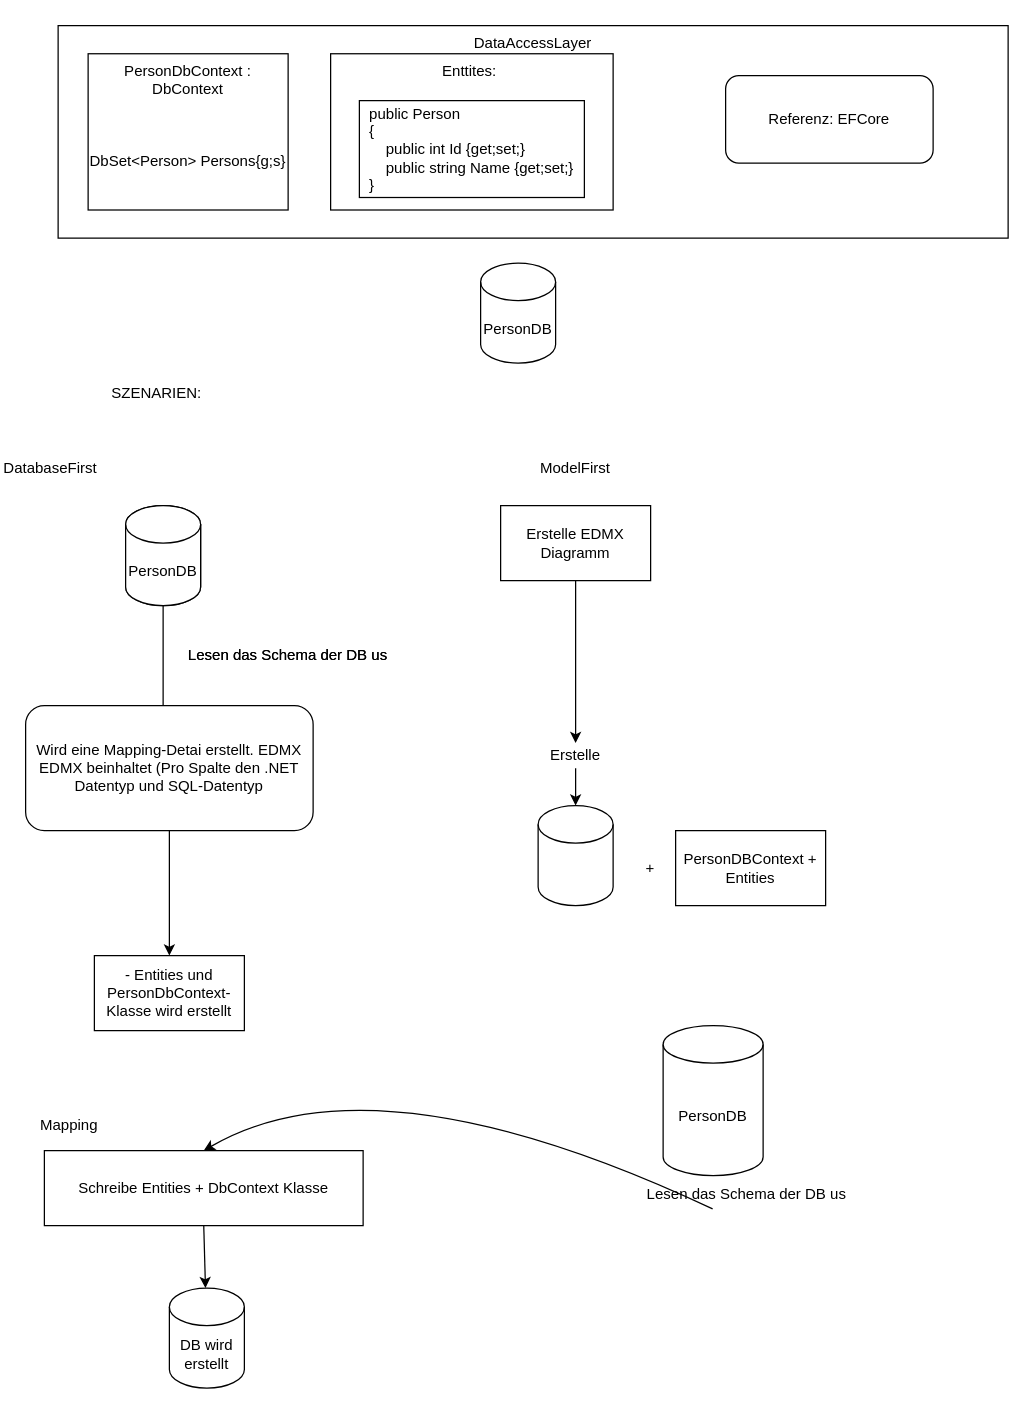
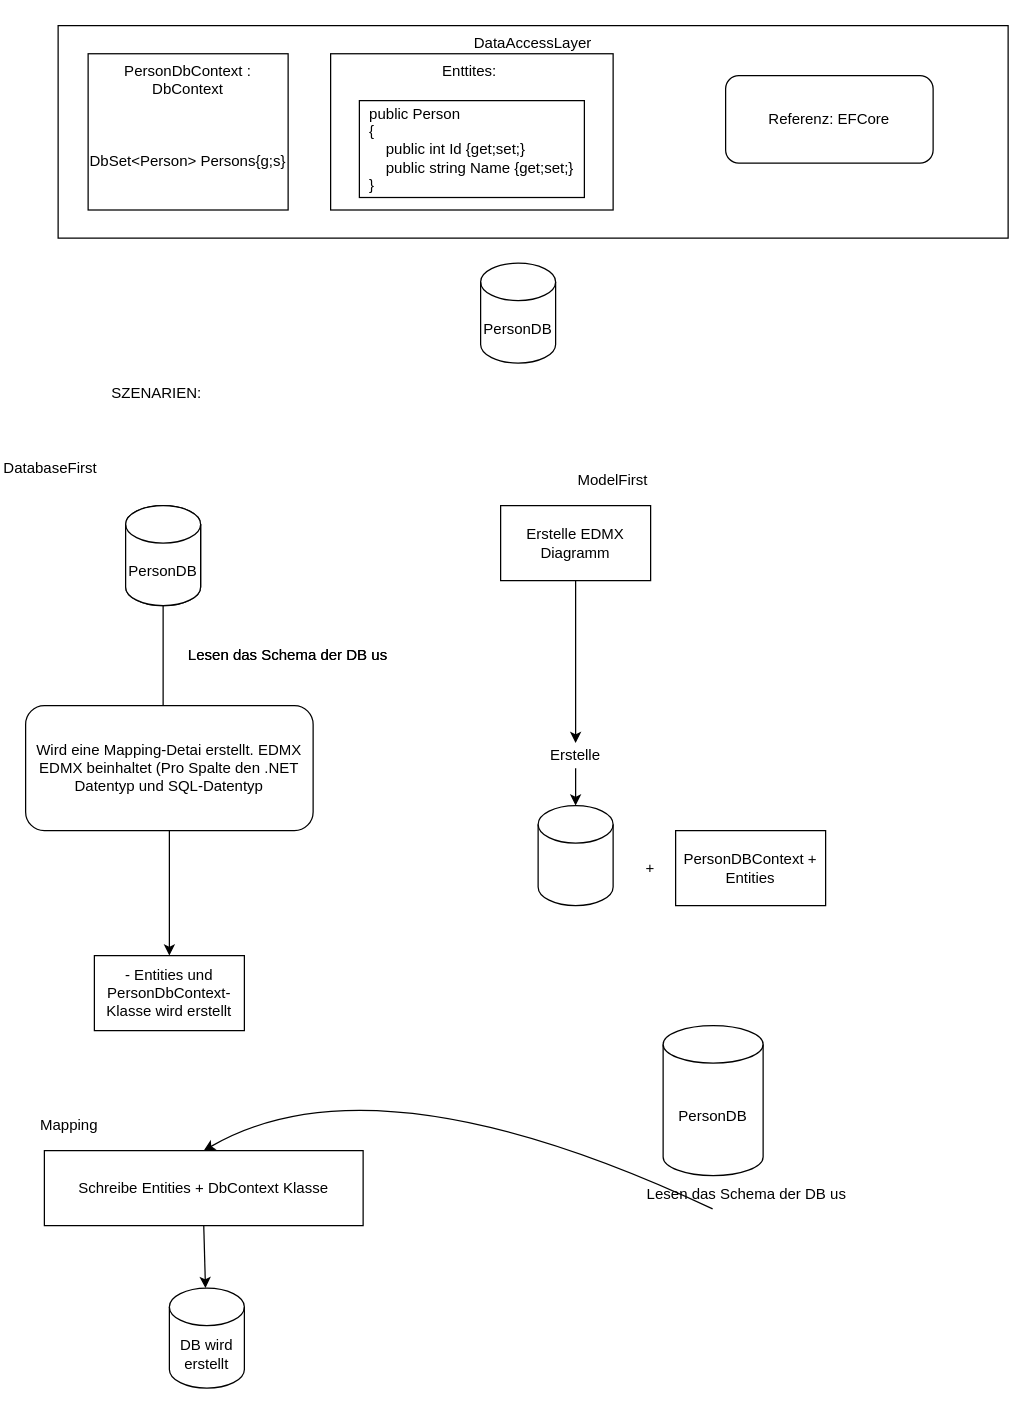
(576, 468) -> (613, 481)
